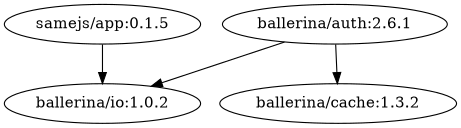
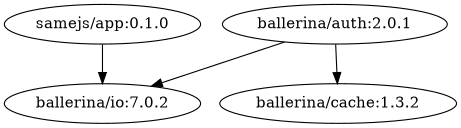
(102, 24) -> (102, 24)
(335, 24) -> (335, 24)
(102, 104) -> (102, 104)
